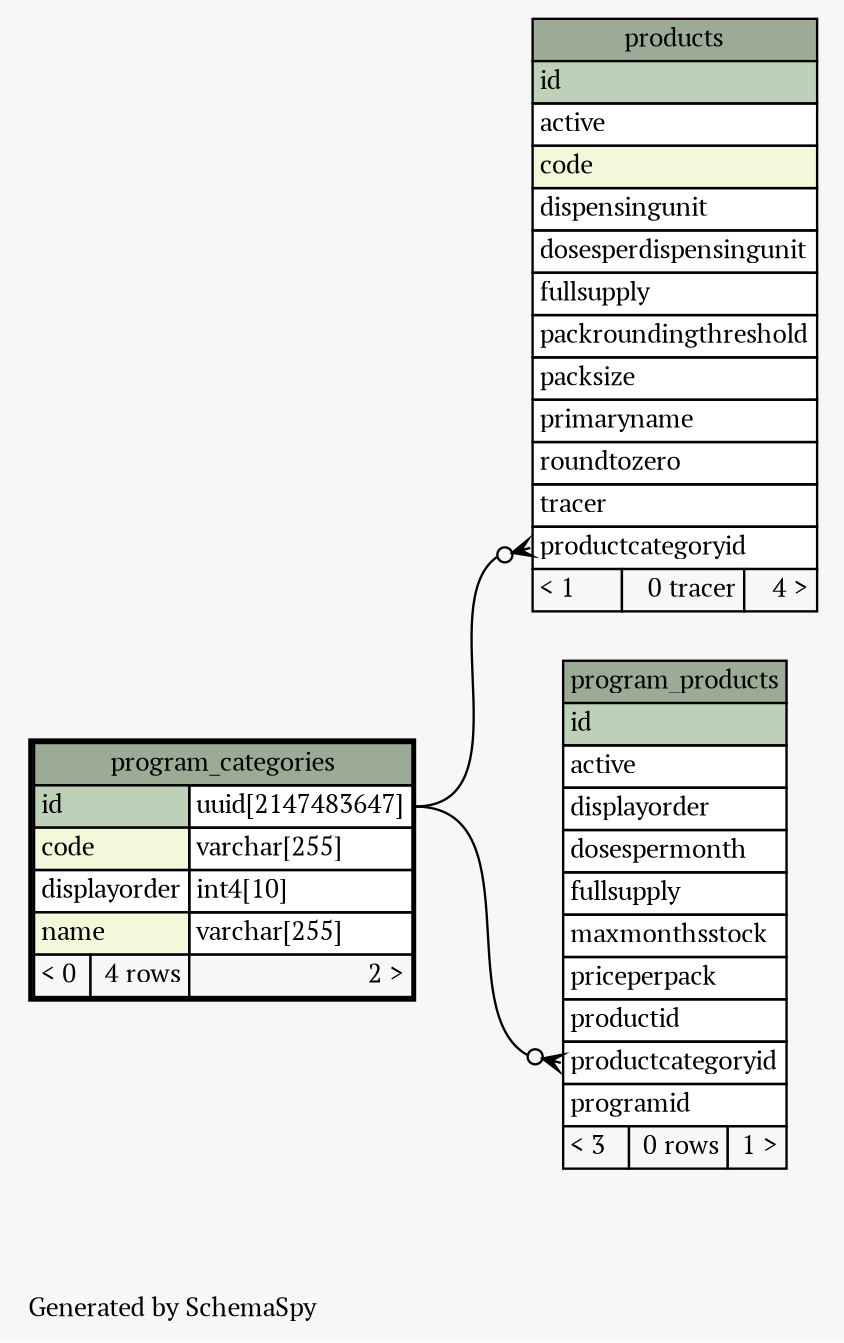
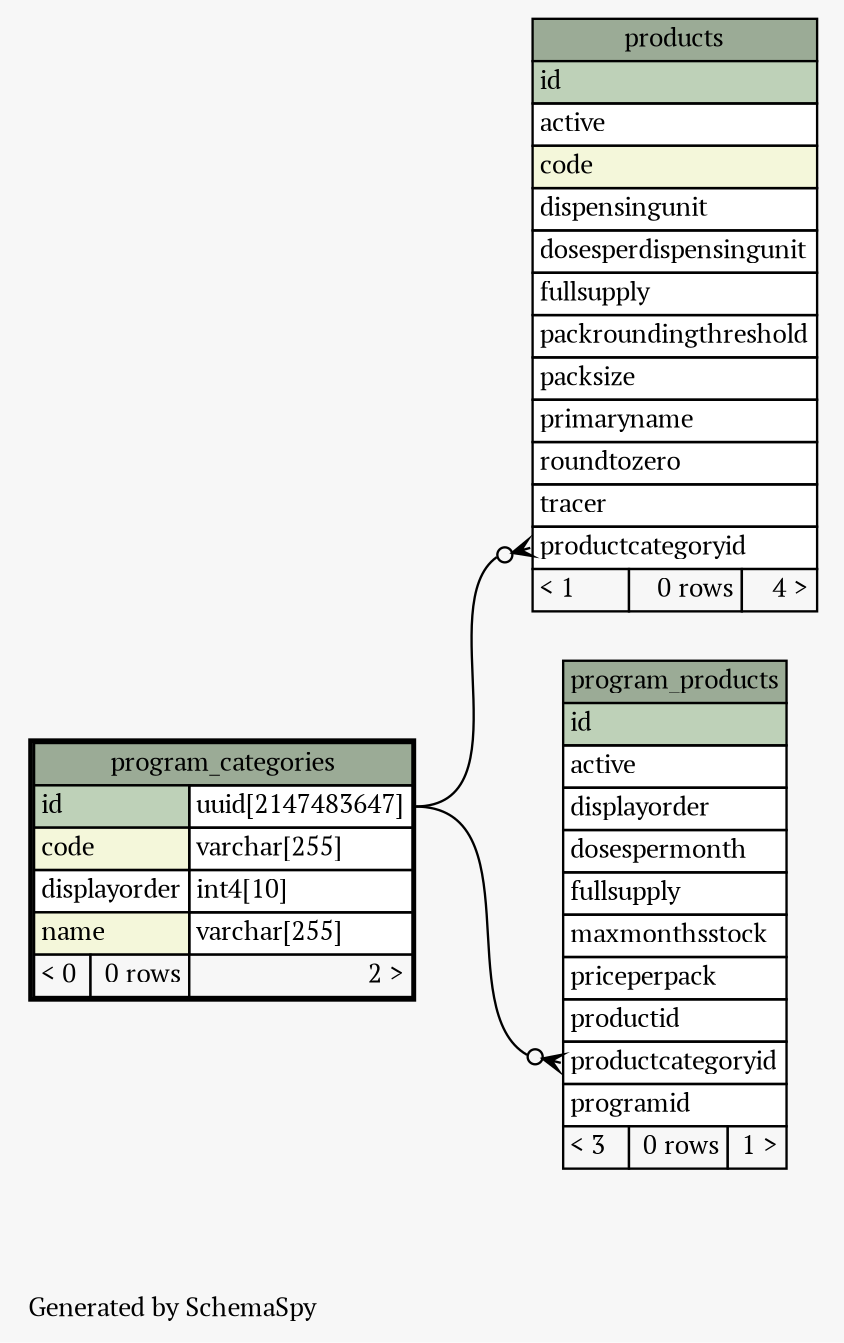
(692, 589) -> (696, 589)
(143, 975) -> (143, 975)
